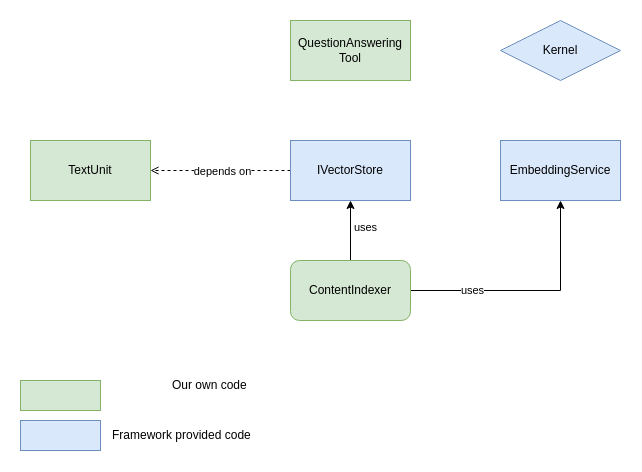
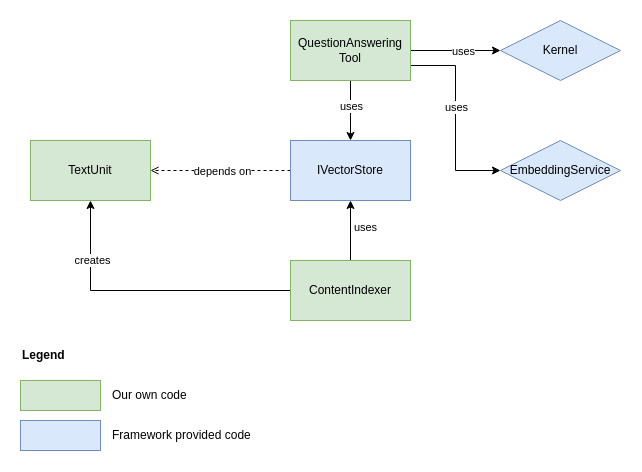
none -> (452, 51)
none -> (351, 107)
none -> (456, 115)
(561, 171) -> (561, 171)
none -> (150, 291)
(351, 291) -> (351, 291)
(527, 291) -> none
none -> (51, 356)
(256, 386) -> (196, 396)
